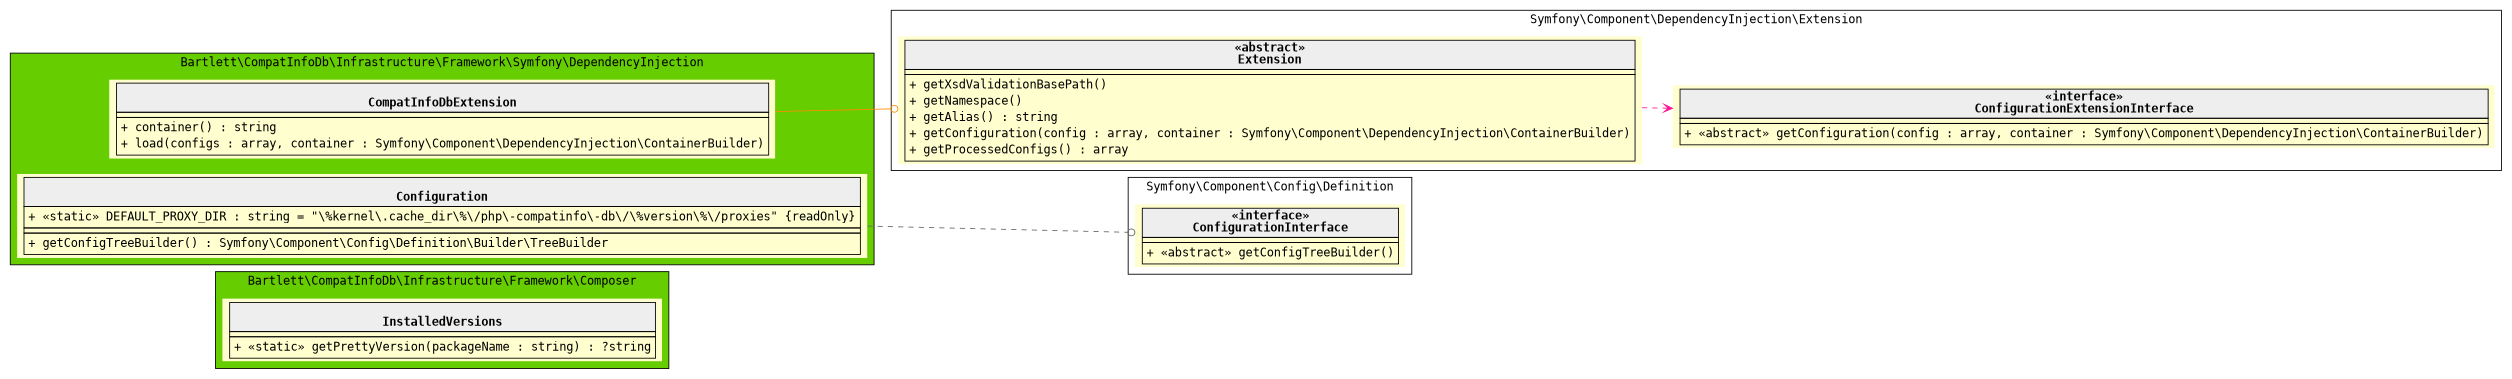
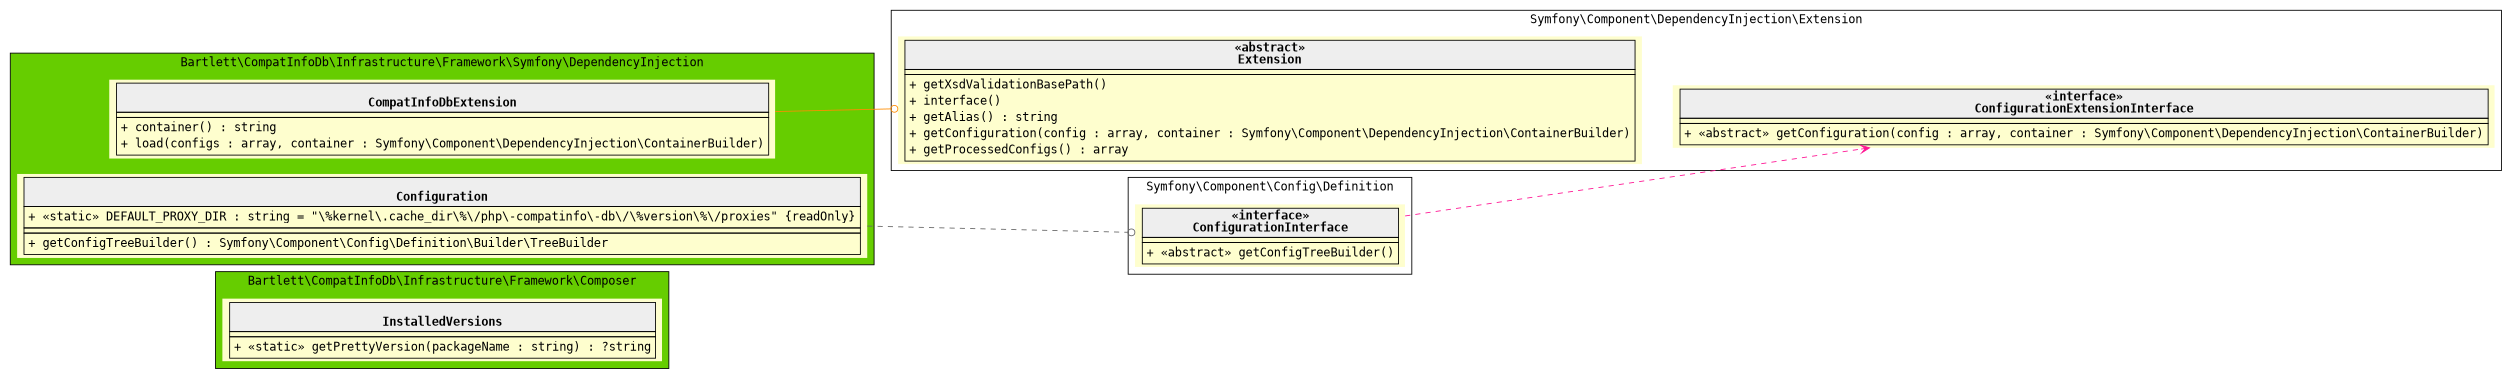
(966, 101) -> (955, 101)
(1653, 108) -> (1633, 183)
